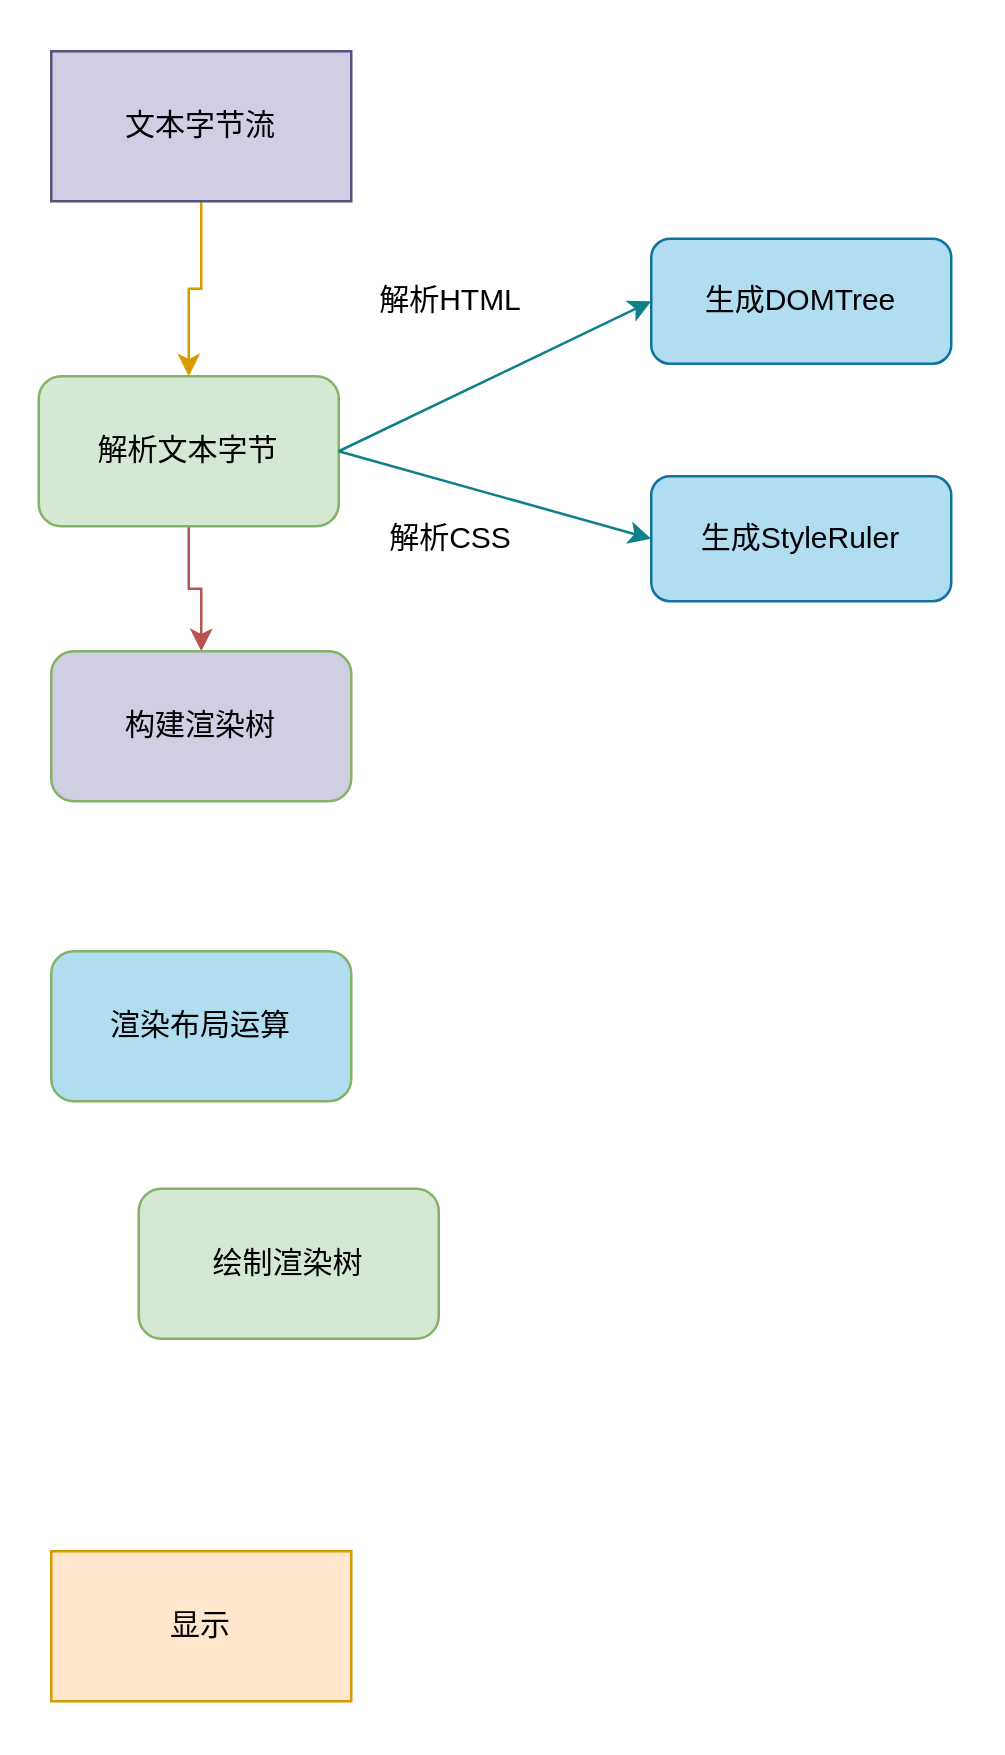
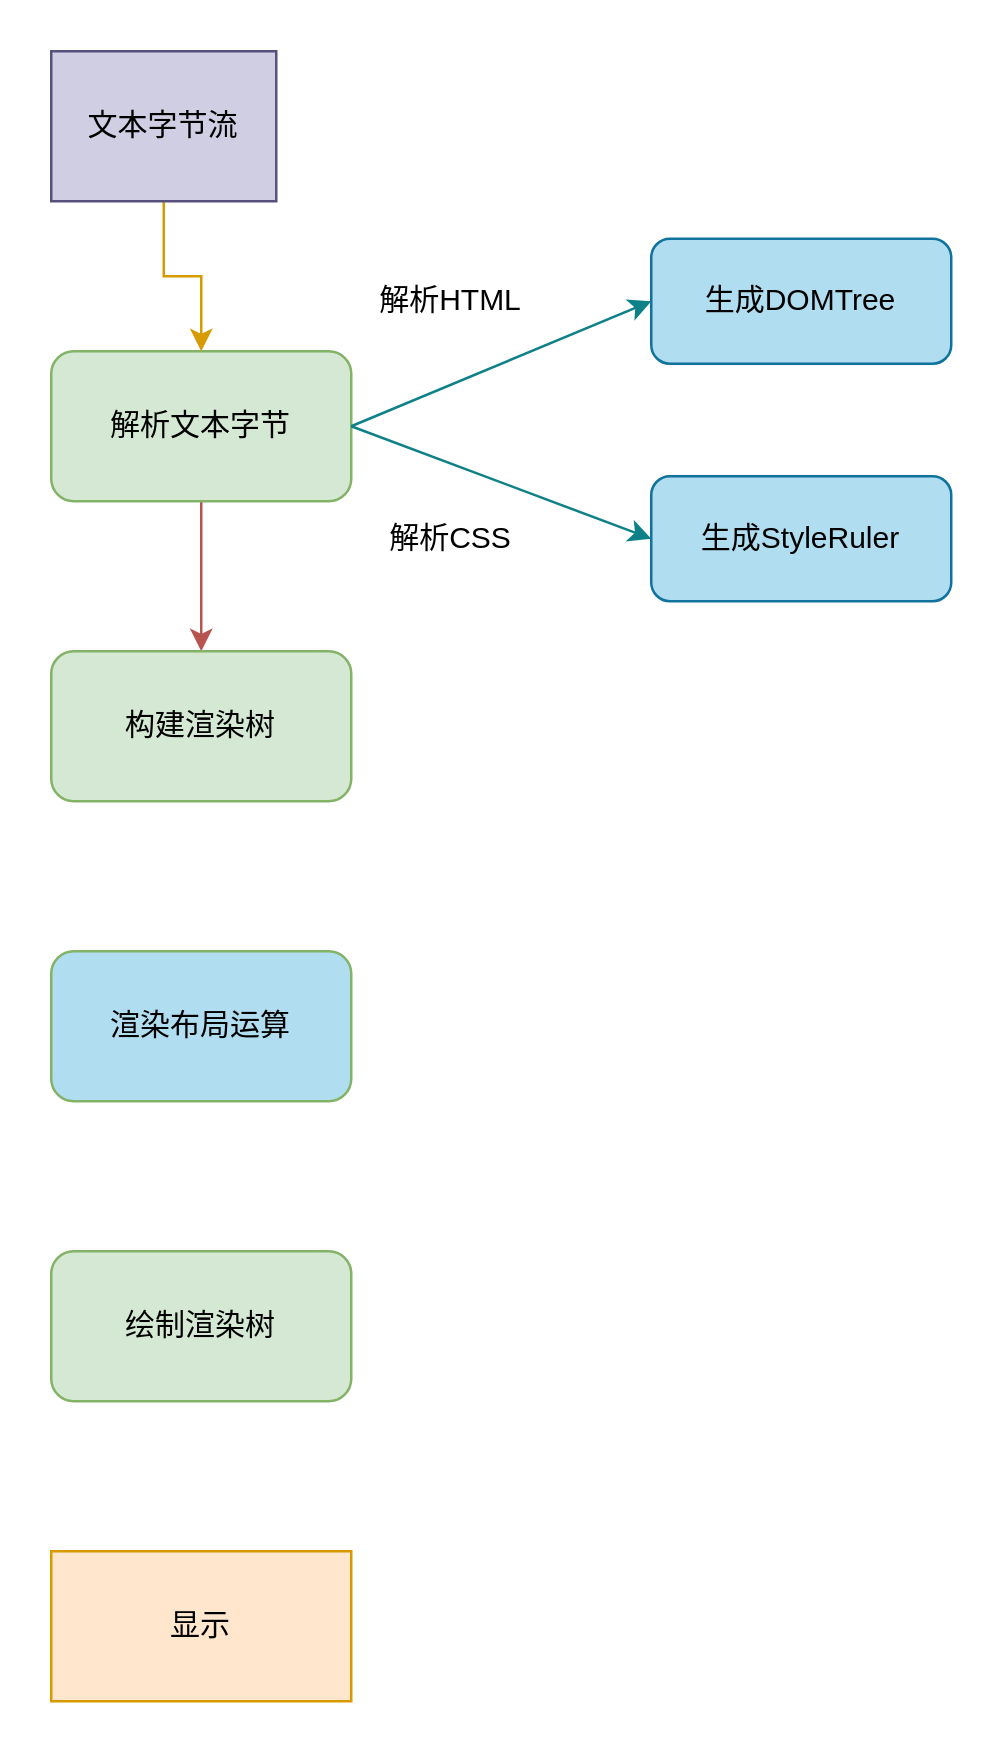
(201, 126) -> (164, 126)
(189, 451) -> (201, 426)
(201, 726) -> (201, 726)
(289, 1264) -> (201, 1326)
